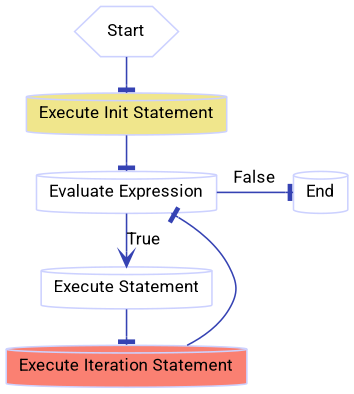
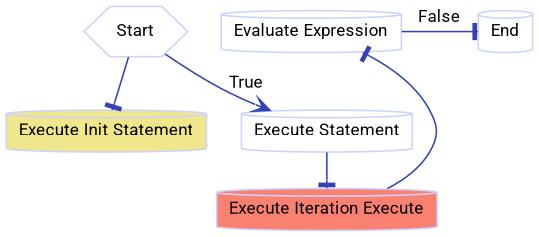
(127, 149) -> none
(127, 232) -> (209, 82)
(127, 366) -> (327, 209)
